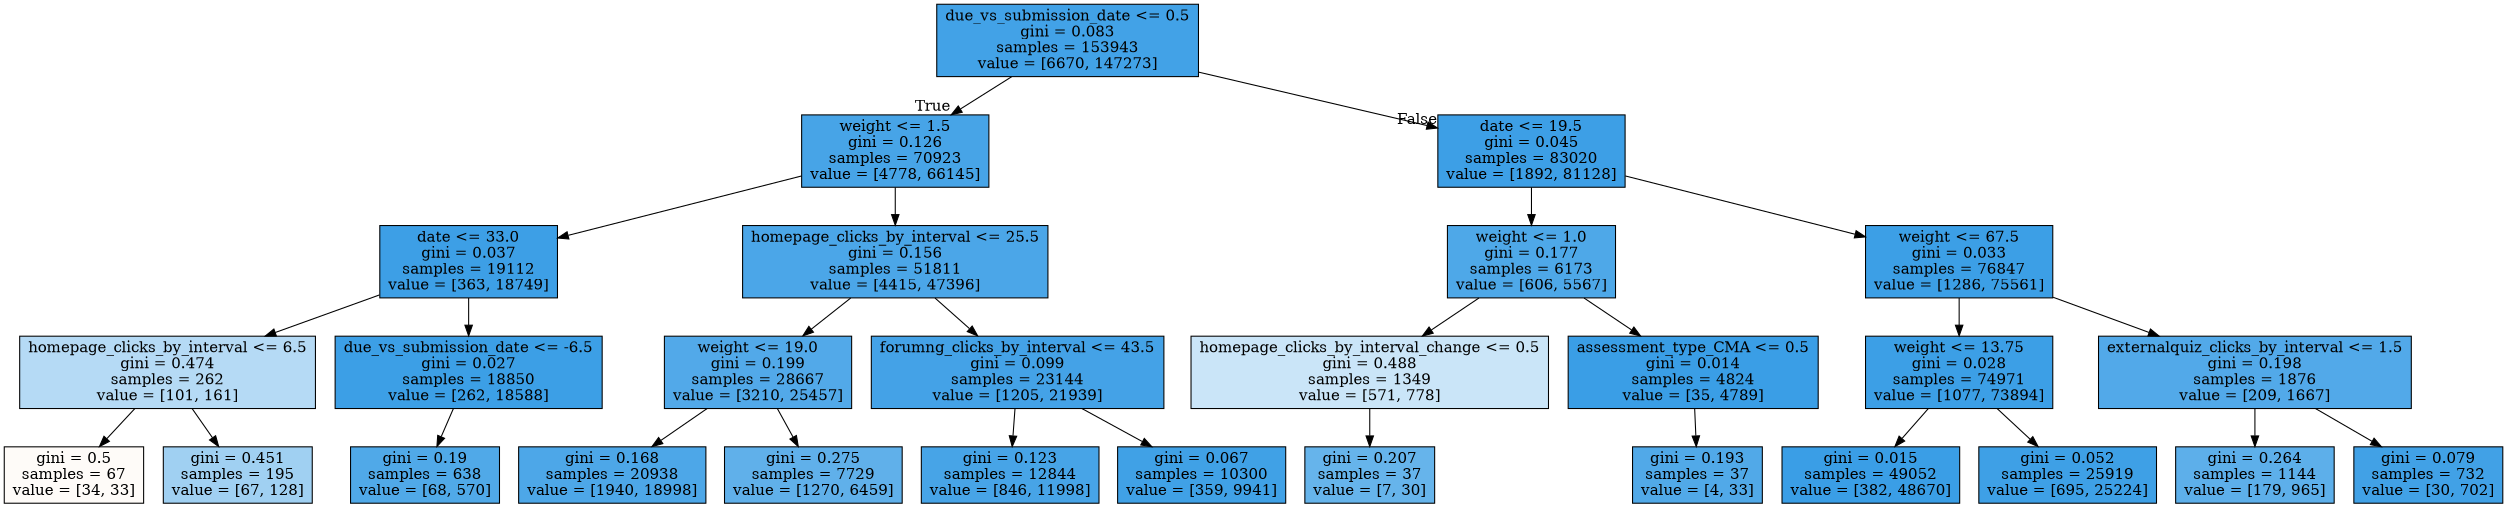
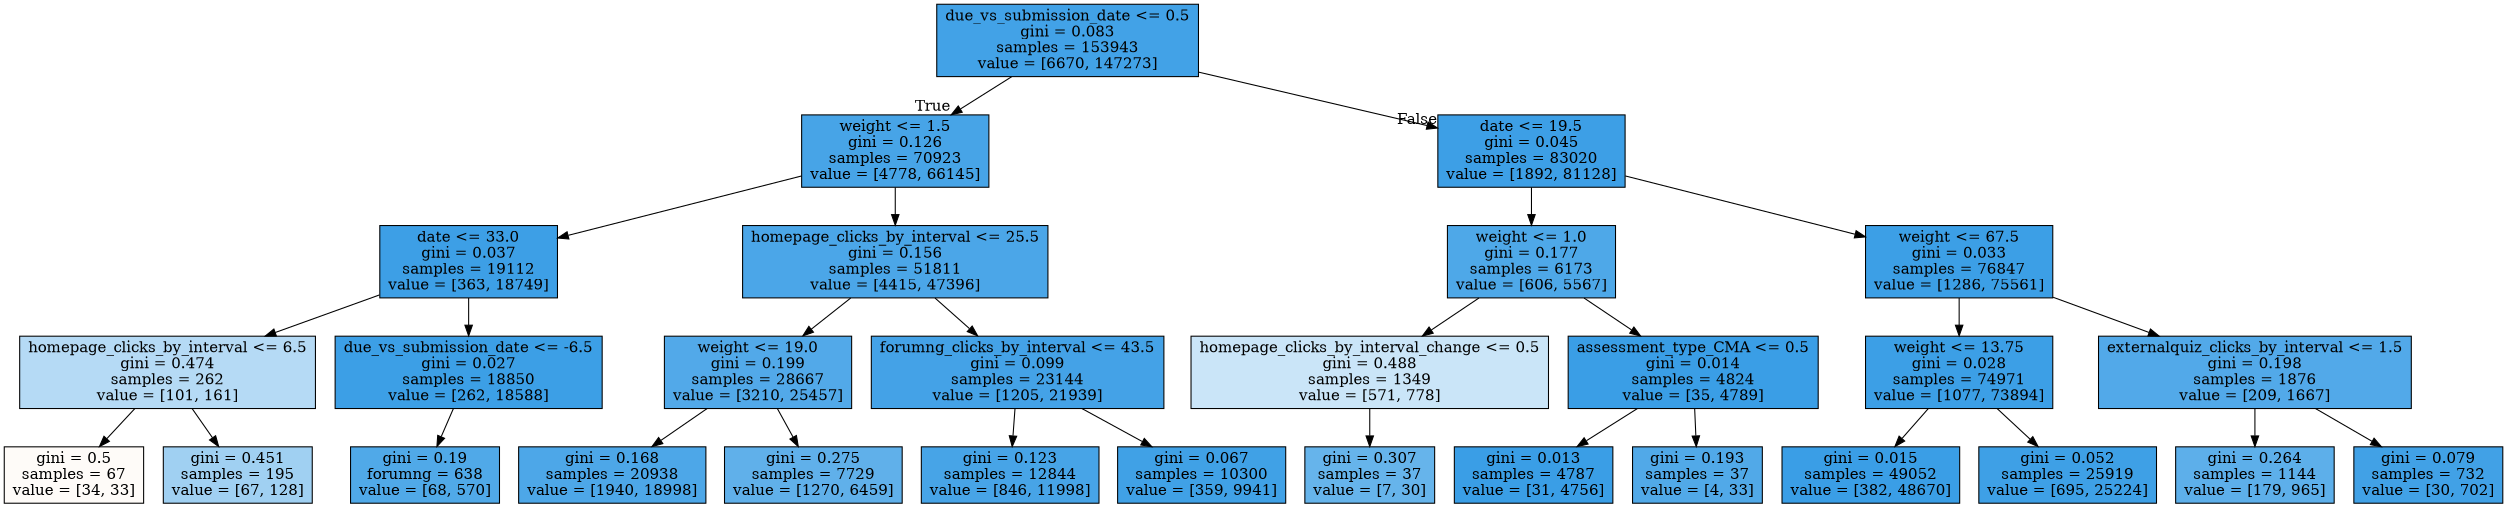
(425, 475) -> (425, 475)
(1370, 475) -> (1370, 475)
none -> (1534, 475)
